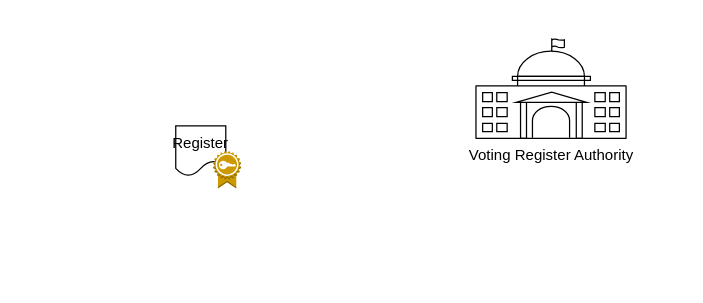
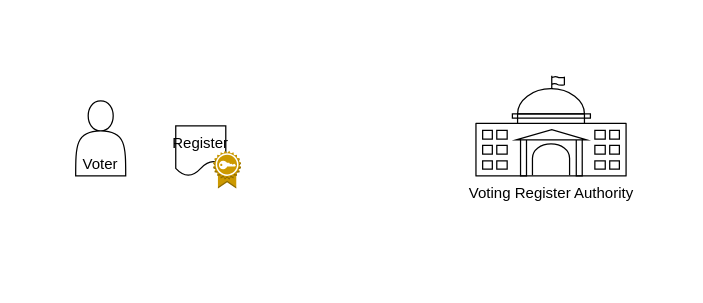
(551, 88) -> (551, 126)
none -> (101, 138)
